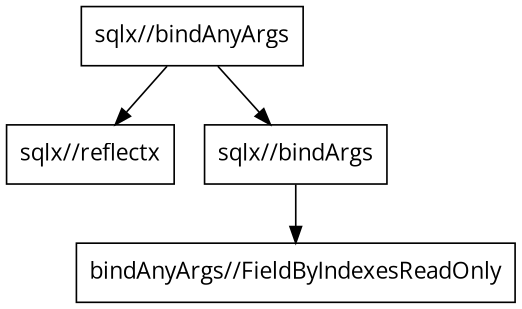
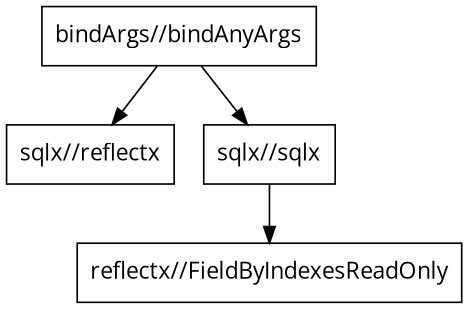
(192, 36) -> (179, 36)
(296, 154) -> (269, 154)
(296, 273) -> (269, 273)
